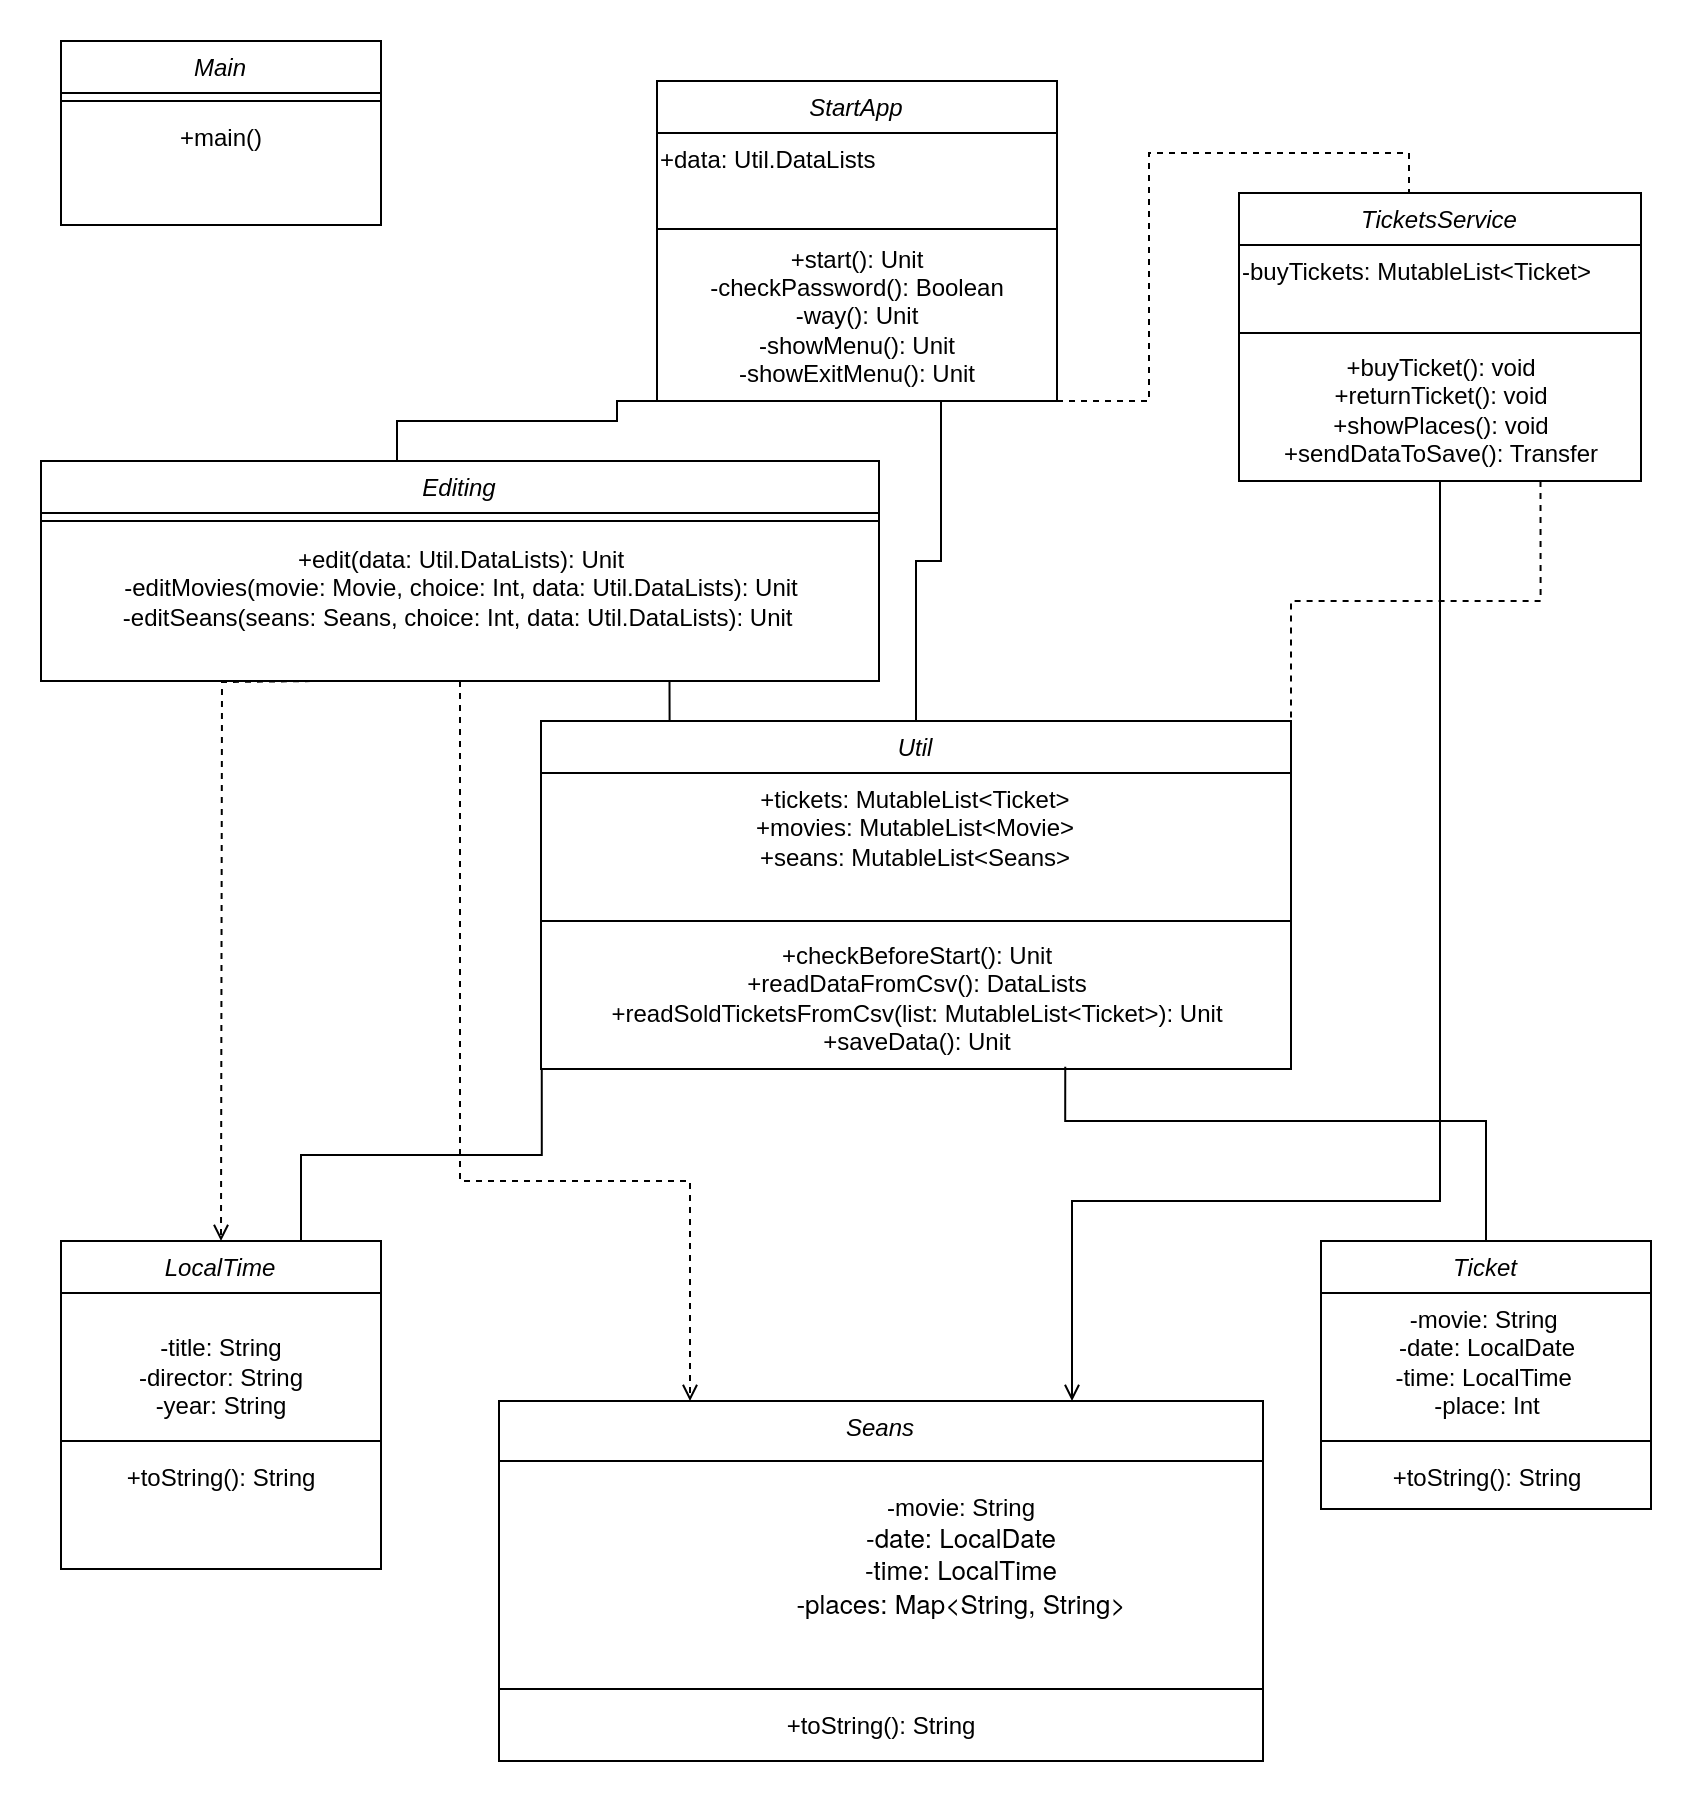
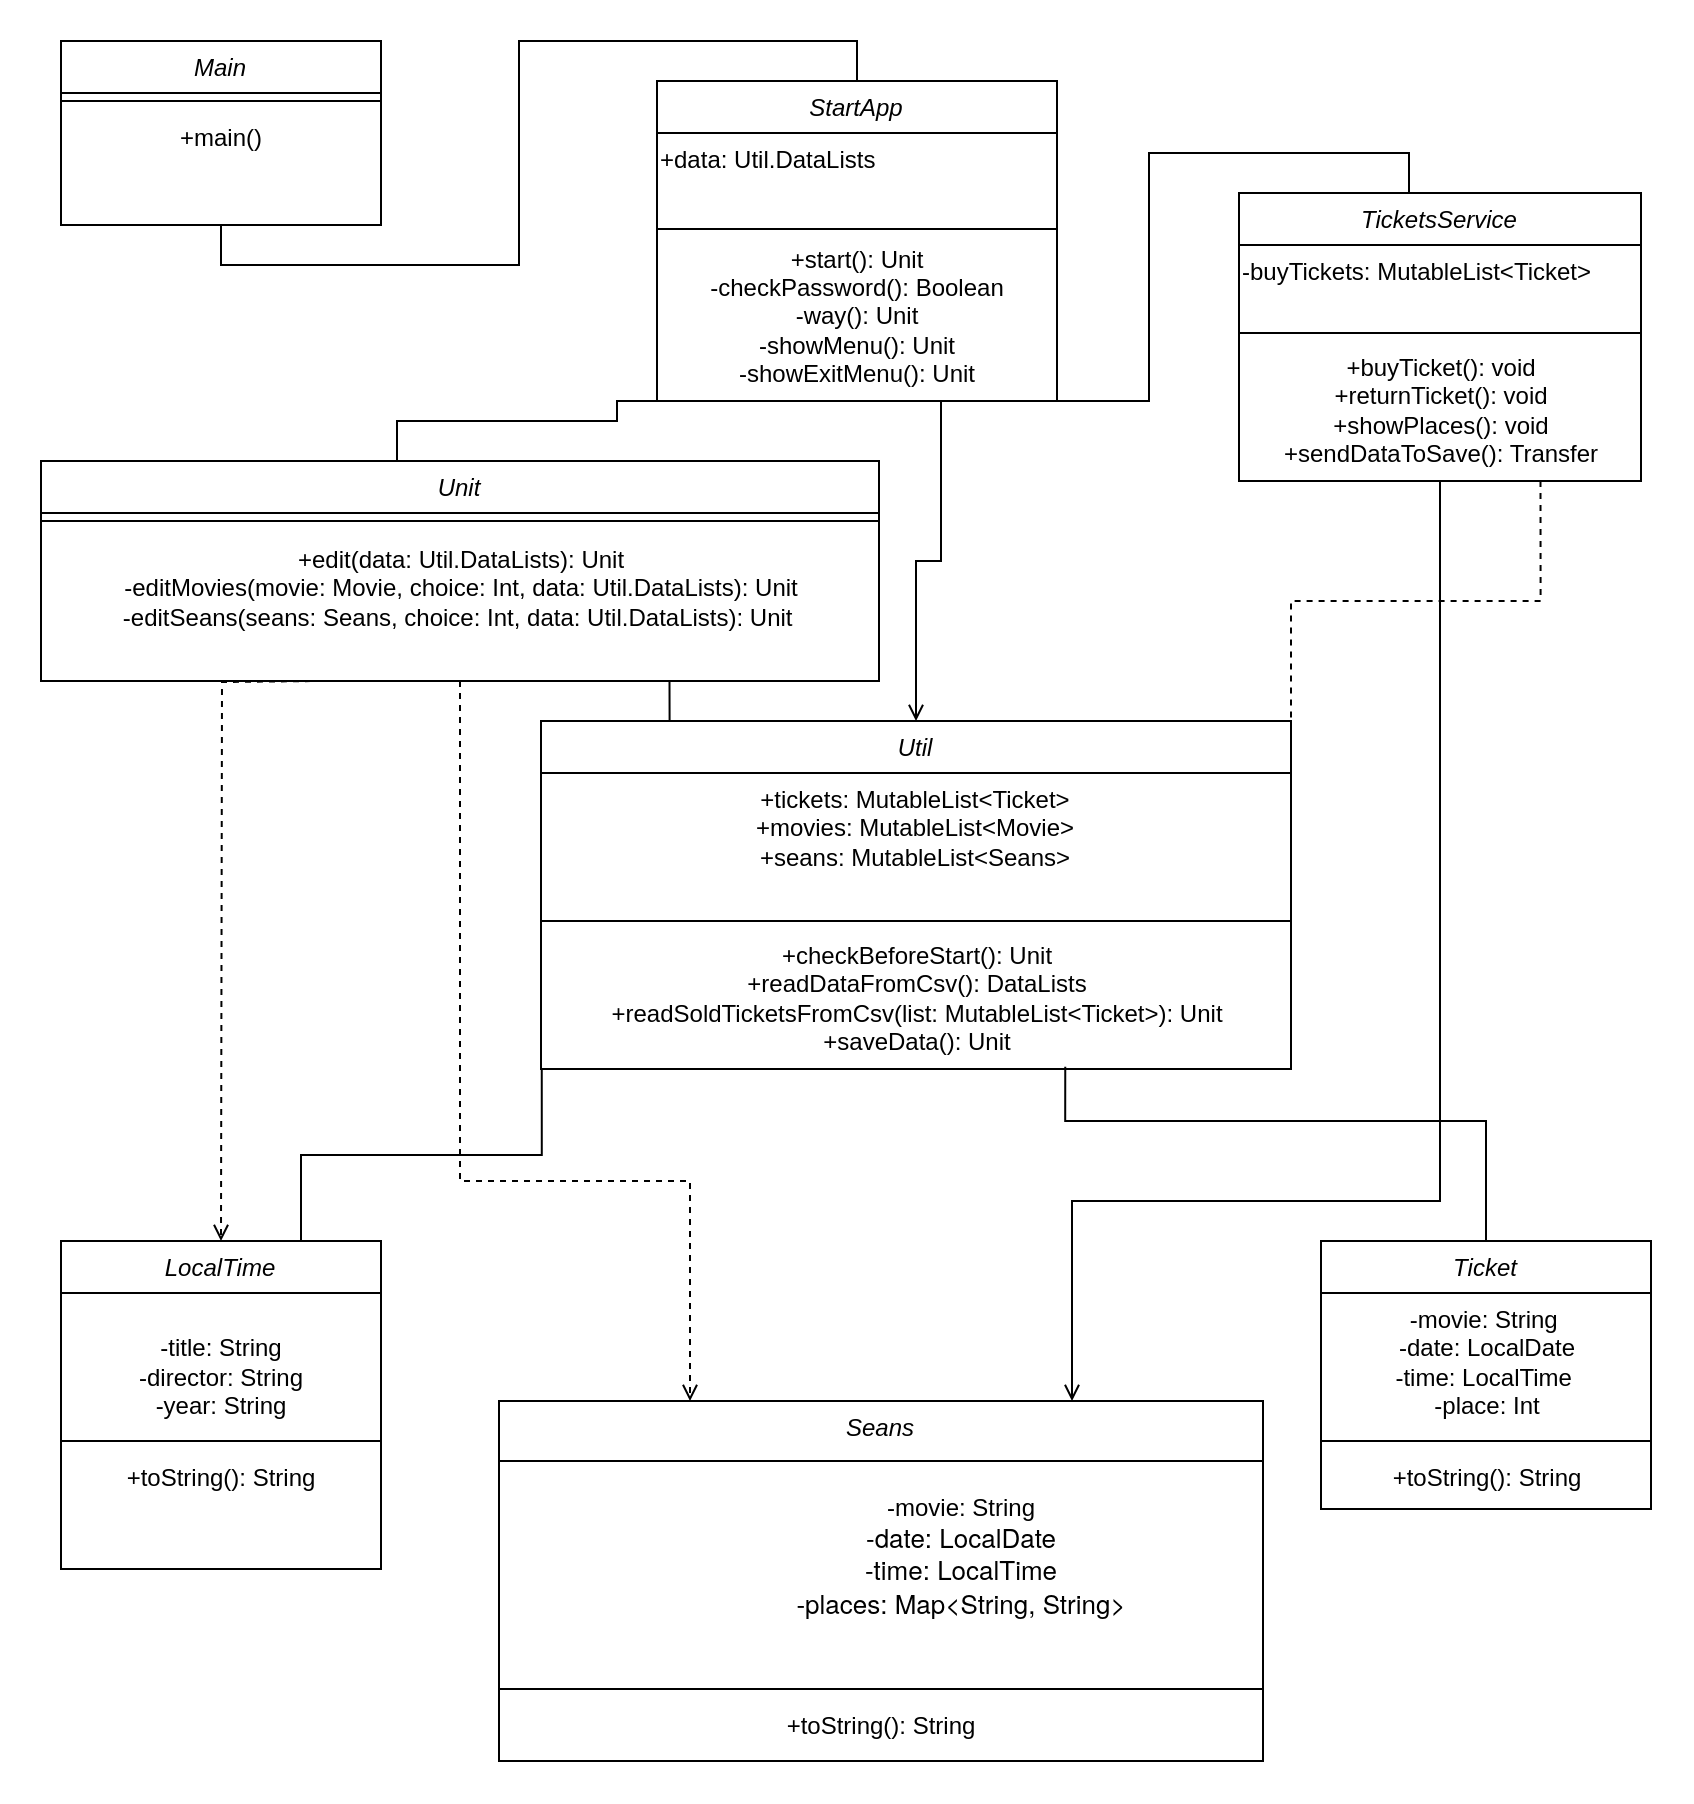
none -> (519, 131)
(1149, 173) -> (1149, 173)
(459, 488) -> (459, 488)
(916, 714) -> (916, 713)
